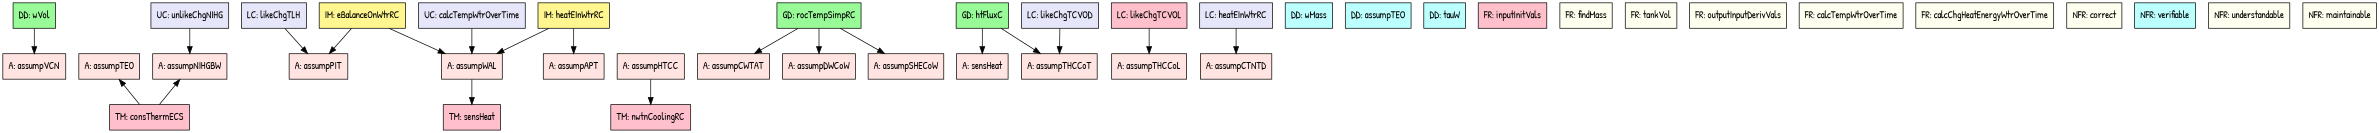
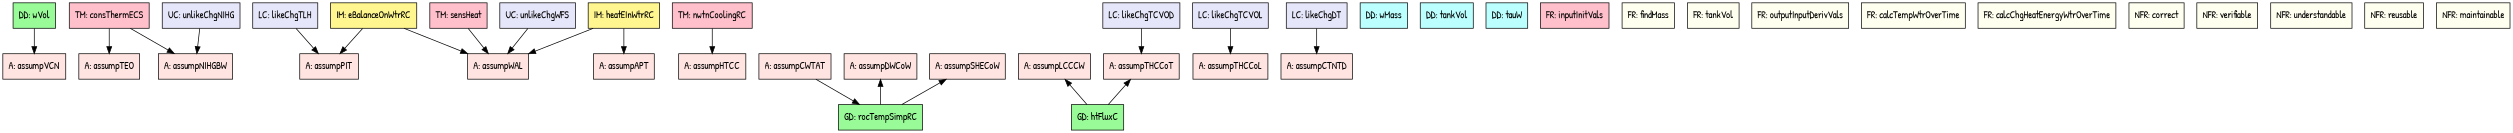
(472, 16) -> (538, 16)
(1149, 16) -> (1230, 16)
(1236, 16) -> (1317, 16)
(1378, 16) -> (1447, 16)
(2165, 16) -> (2227, 16)
none -> (2394, 16)
(779, 39) -> (835, 90)
(982, 66) -> (1054, 66)
(472, 88) -> (476, 38)
(651, 88) -> (712, 38)
